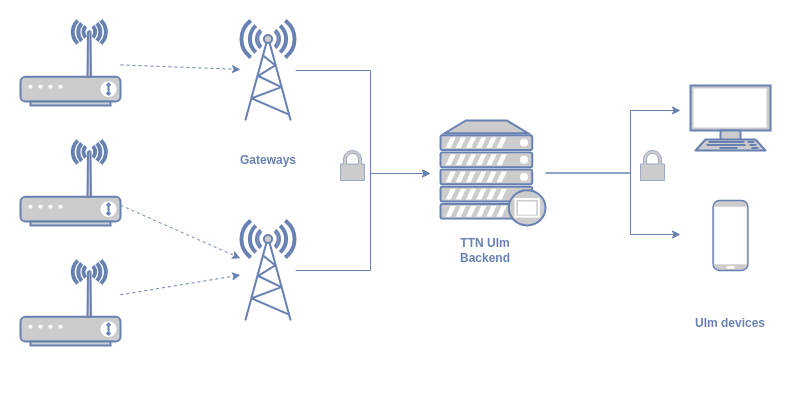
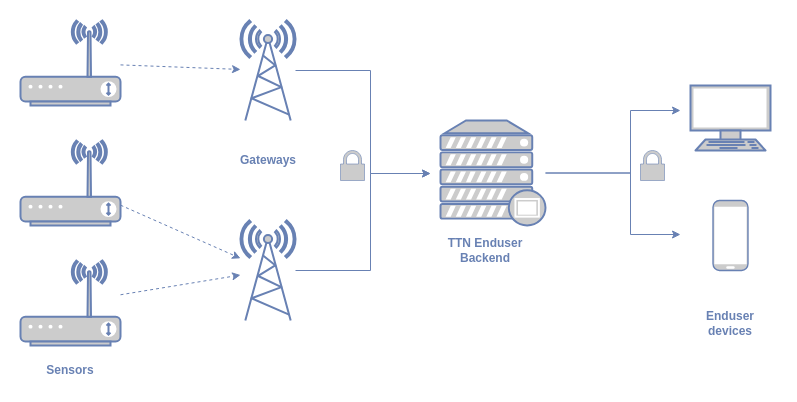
(486, 251) -> (486, 251)
(731, 324) -> (731, 324)
none -> (71, 371)
